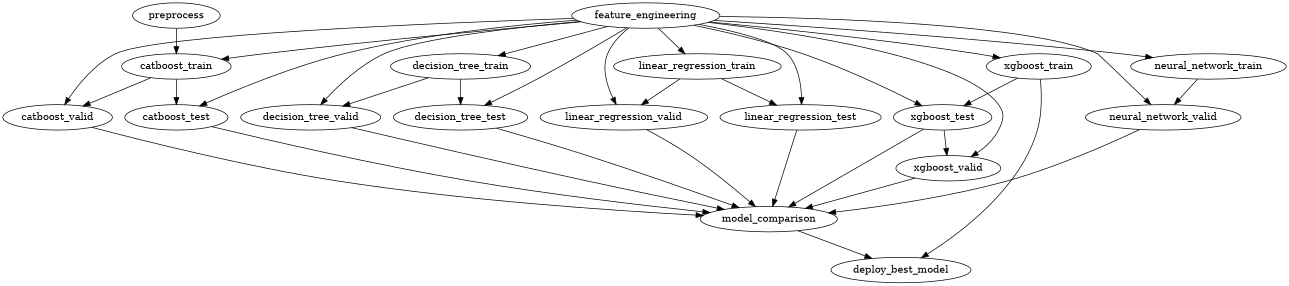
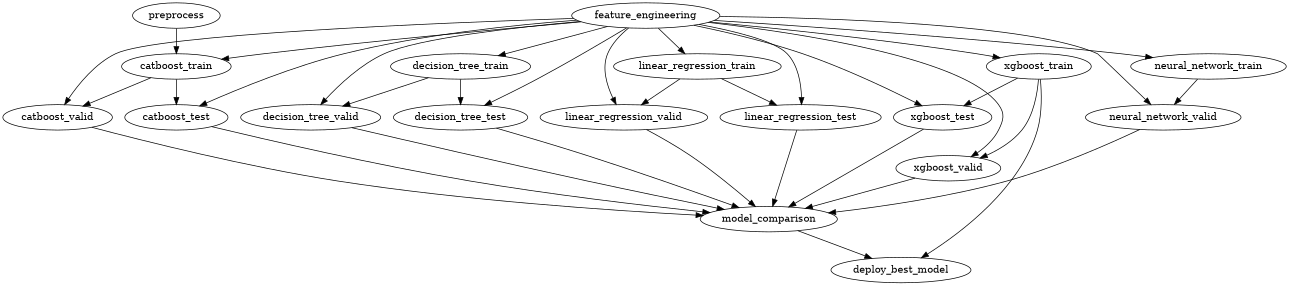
(945, 139) -> (1025, 126)
